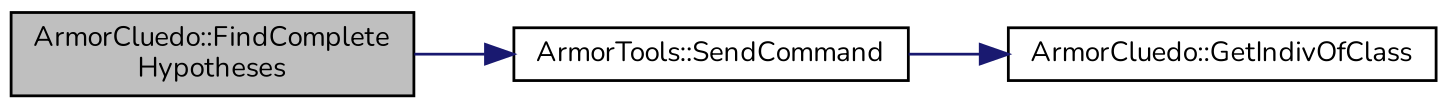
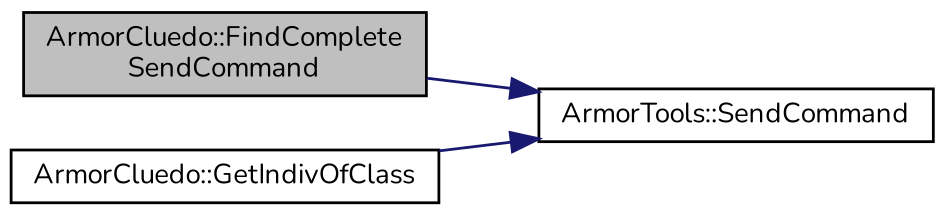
(212, 54) -> (225, 54)
(944, 54) -> (475, 146)
